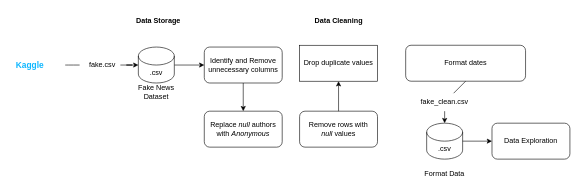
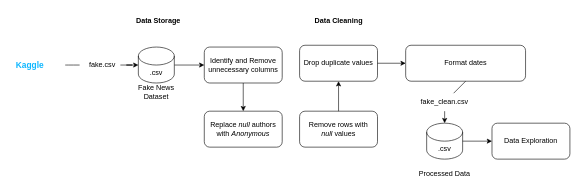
(339, 63) -> (339, 63)
none -> (400, 63)
(445, 174) -> (445, 174)
